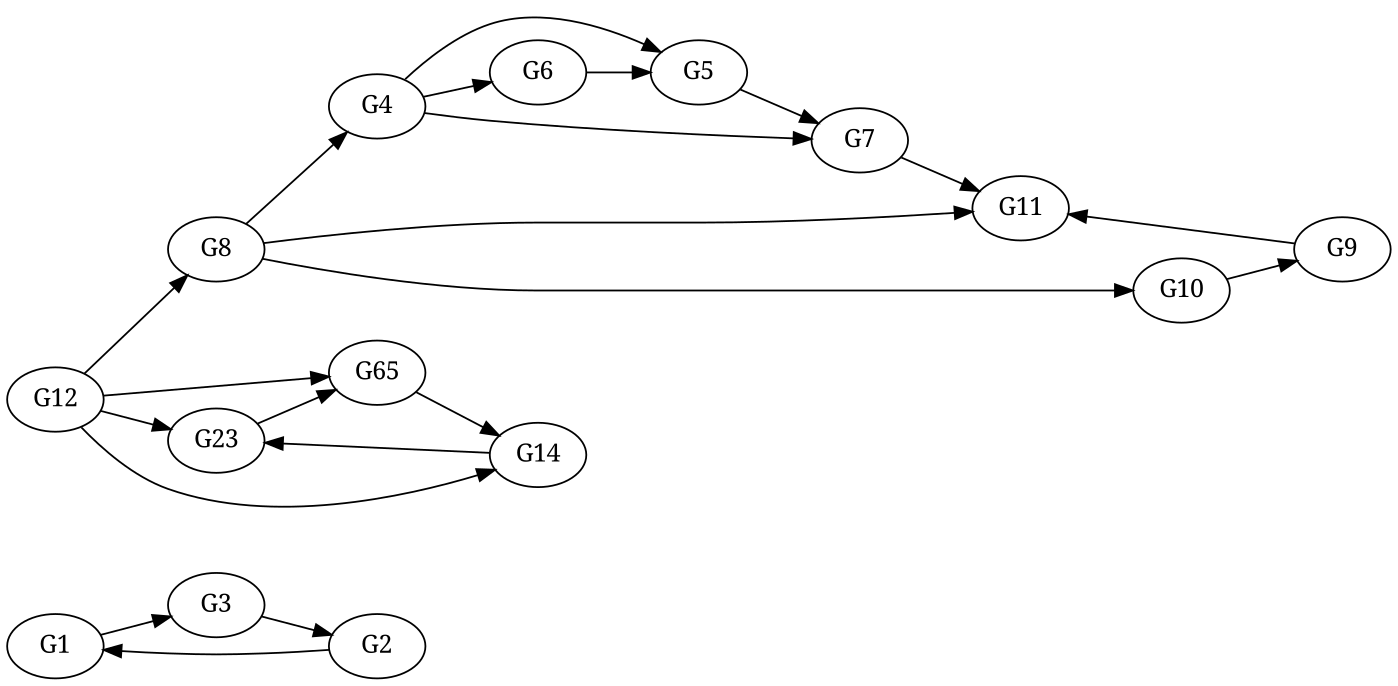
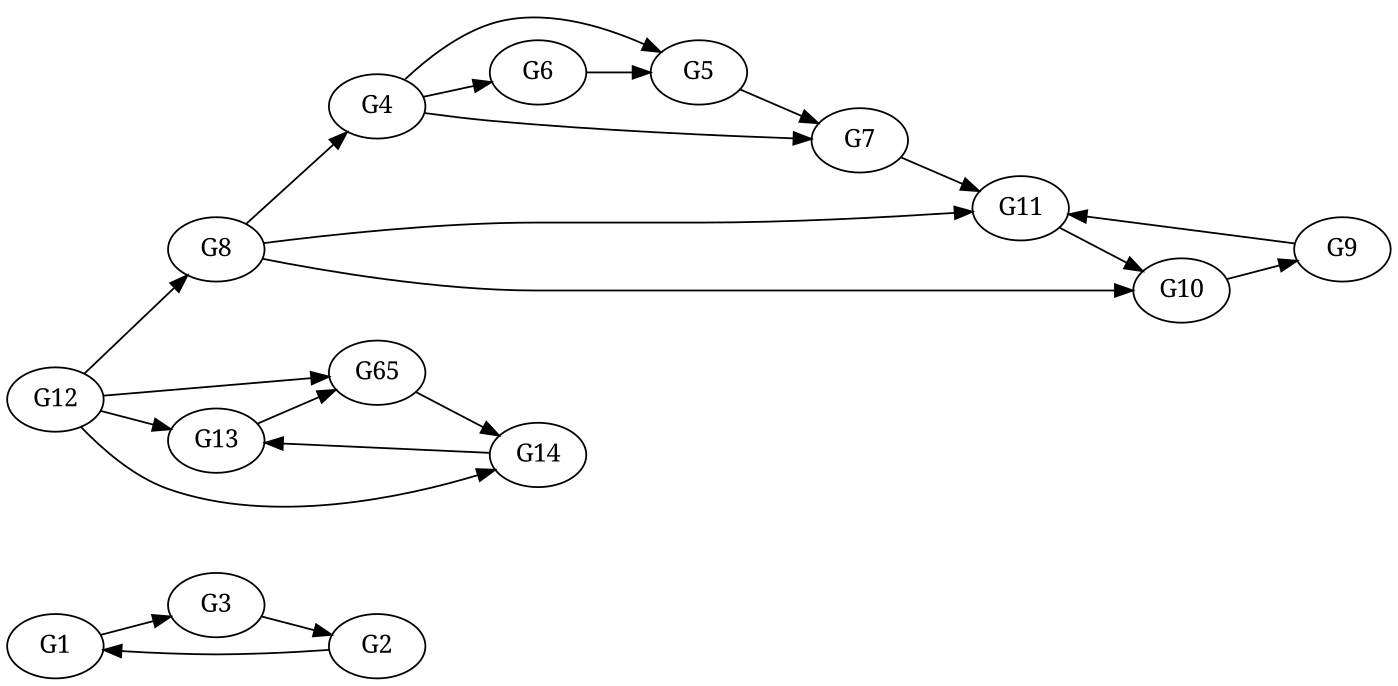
none -> (1093, 245)
(216, 441) -> (216, 441)
